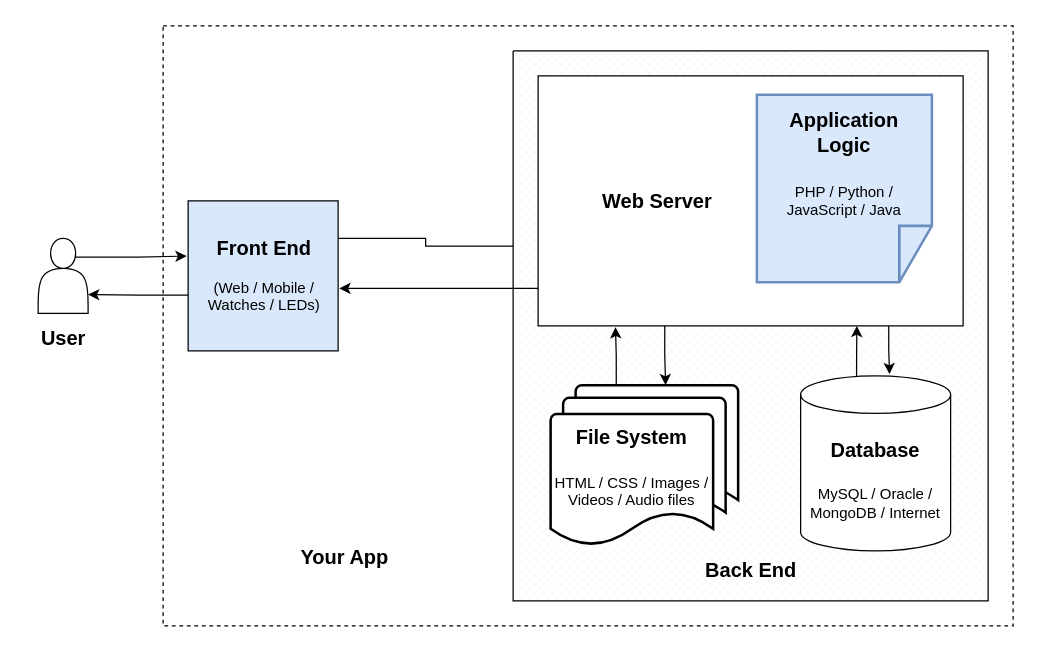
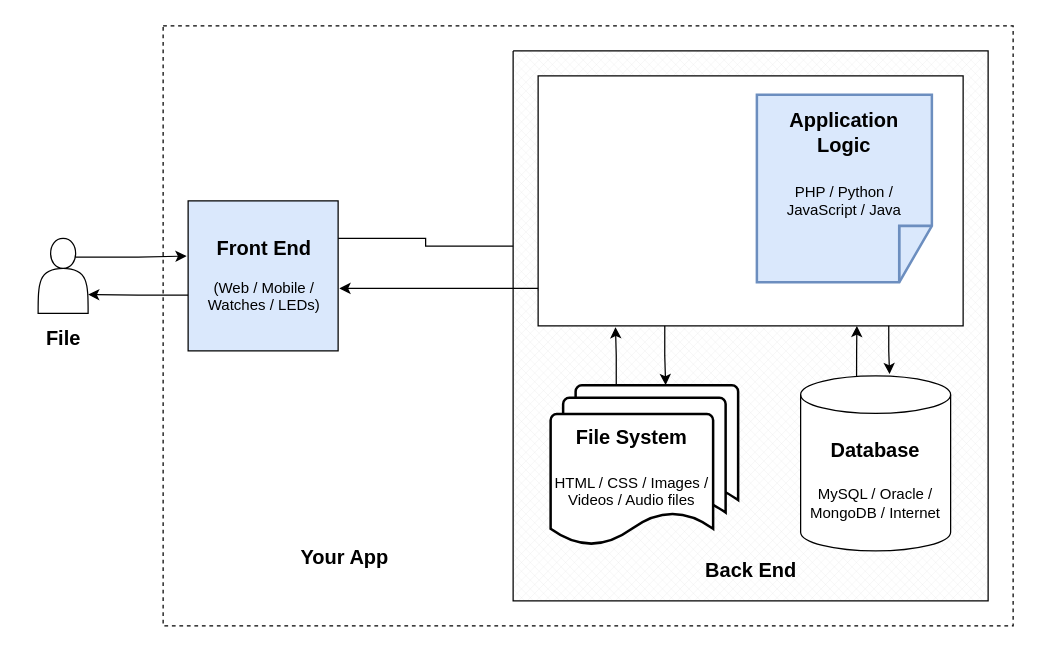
(657, 201) -> none
(64, 338) -> (64, 338)
